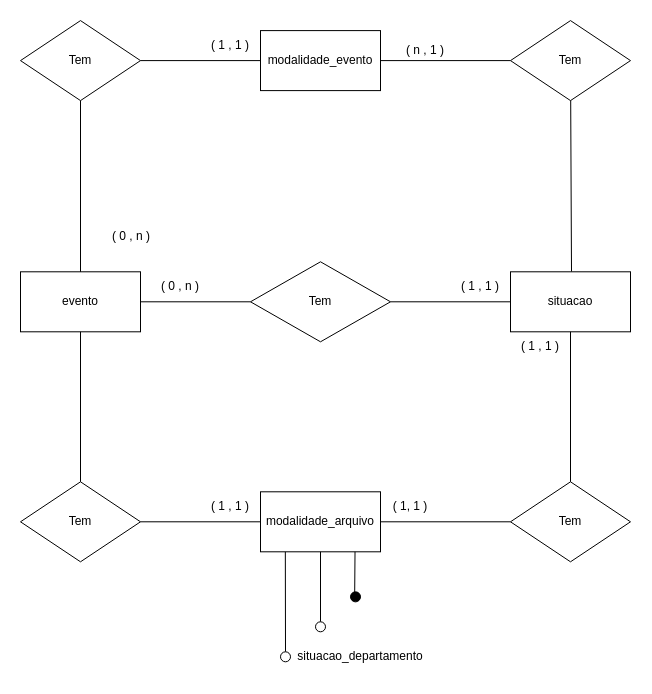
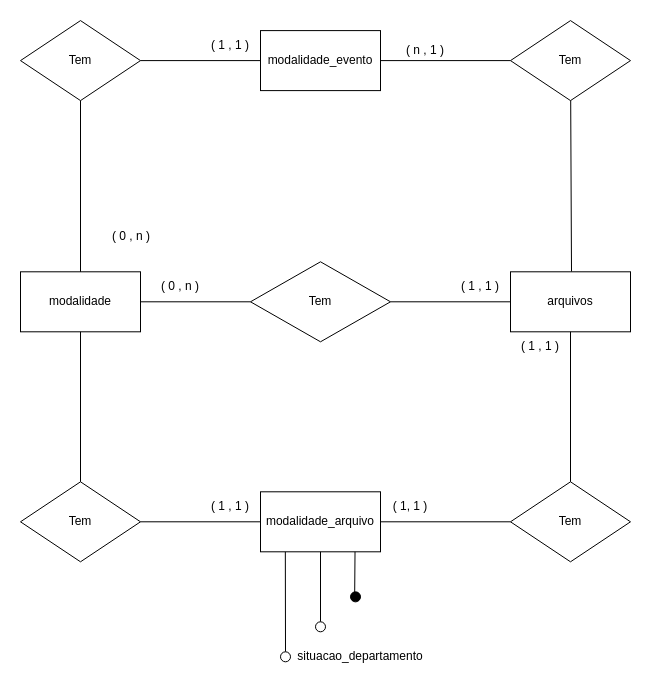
(81, 302) -> (81, 302)
(571, 302) -> (571, 302)
